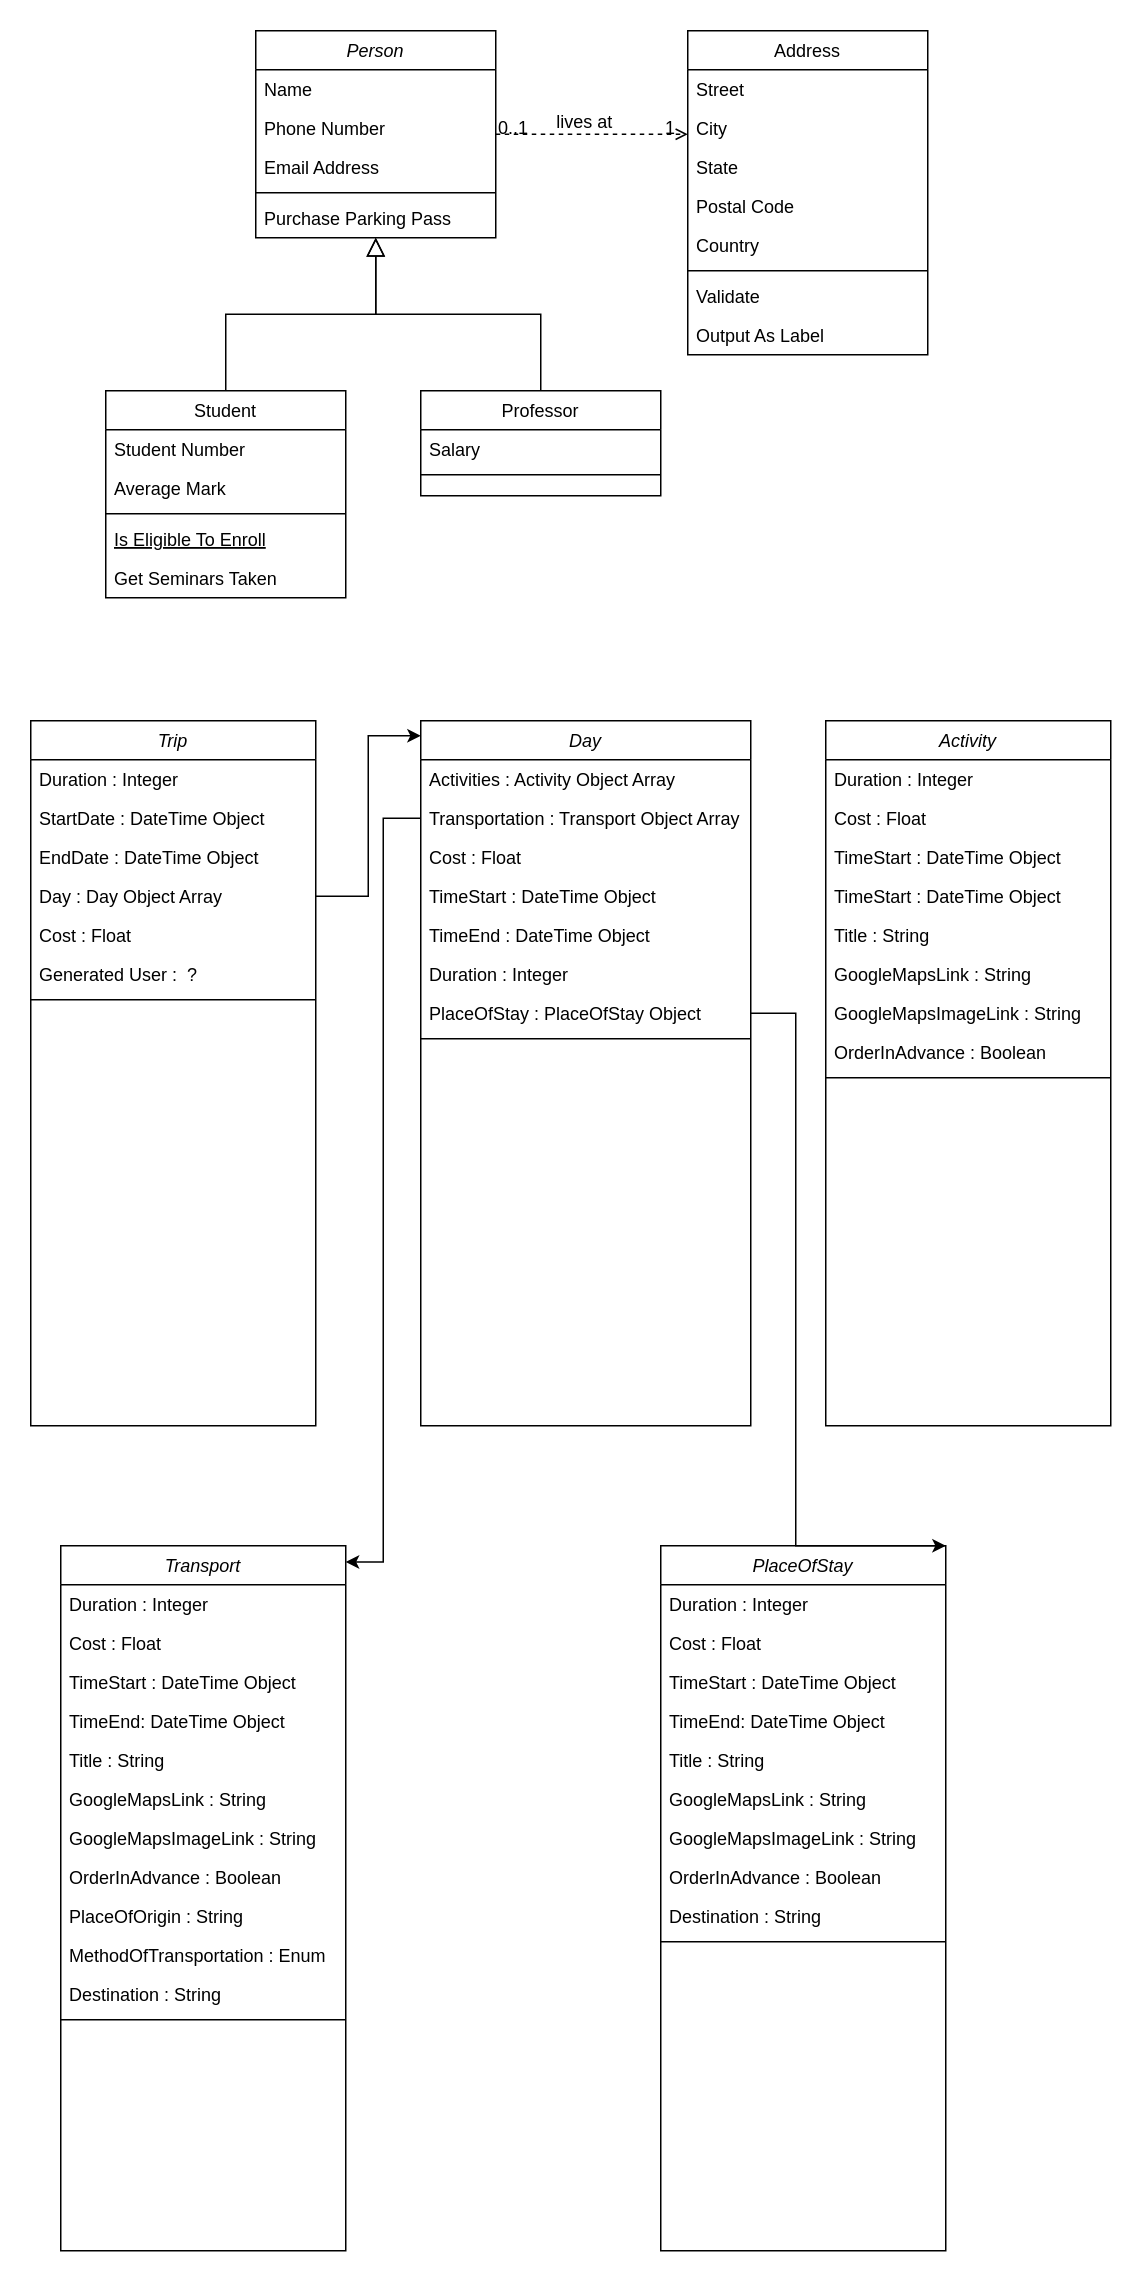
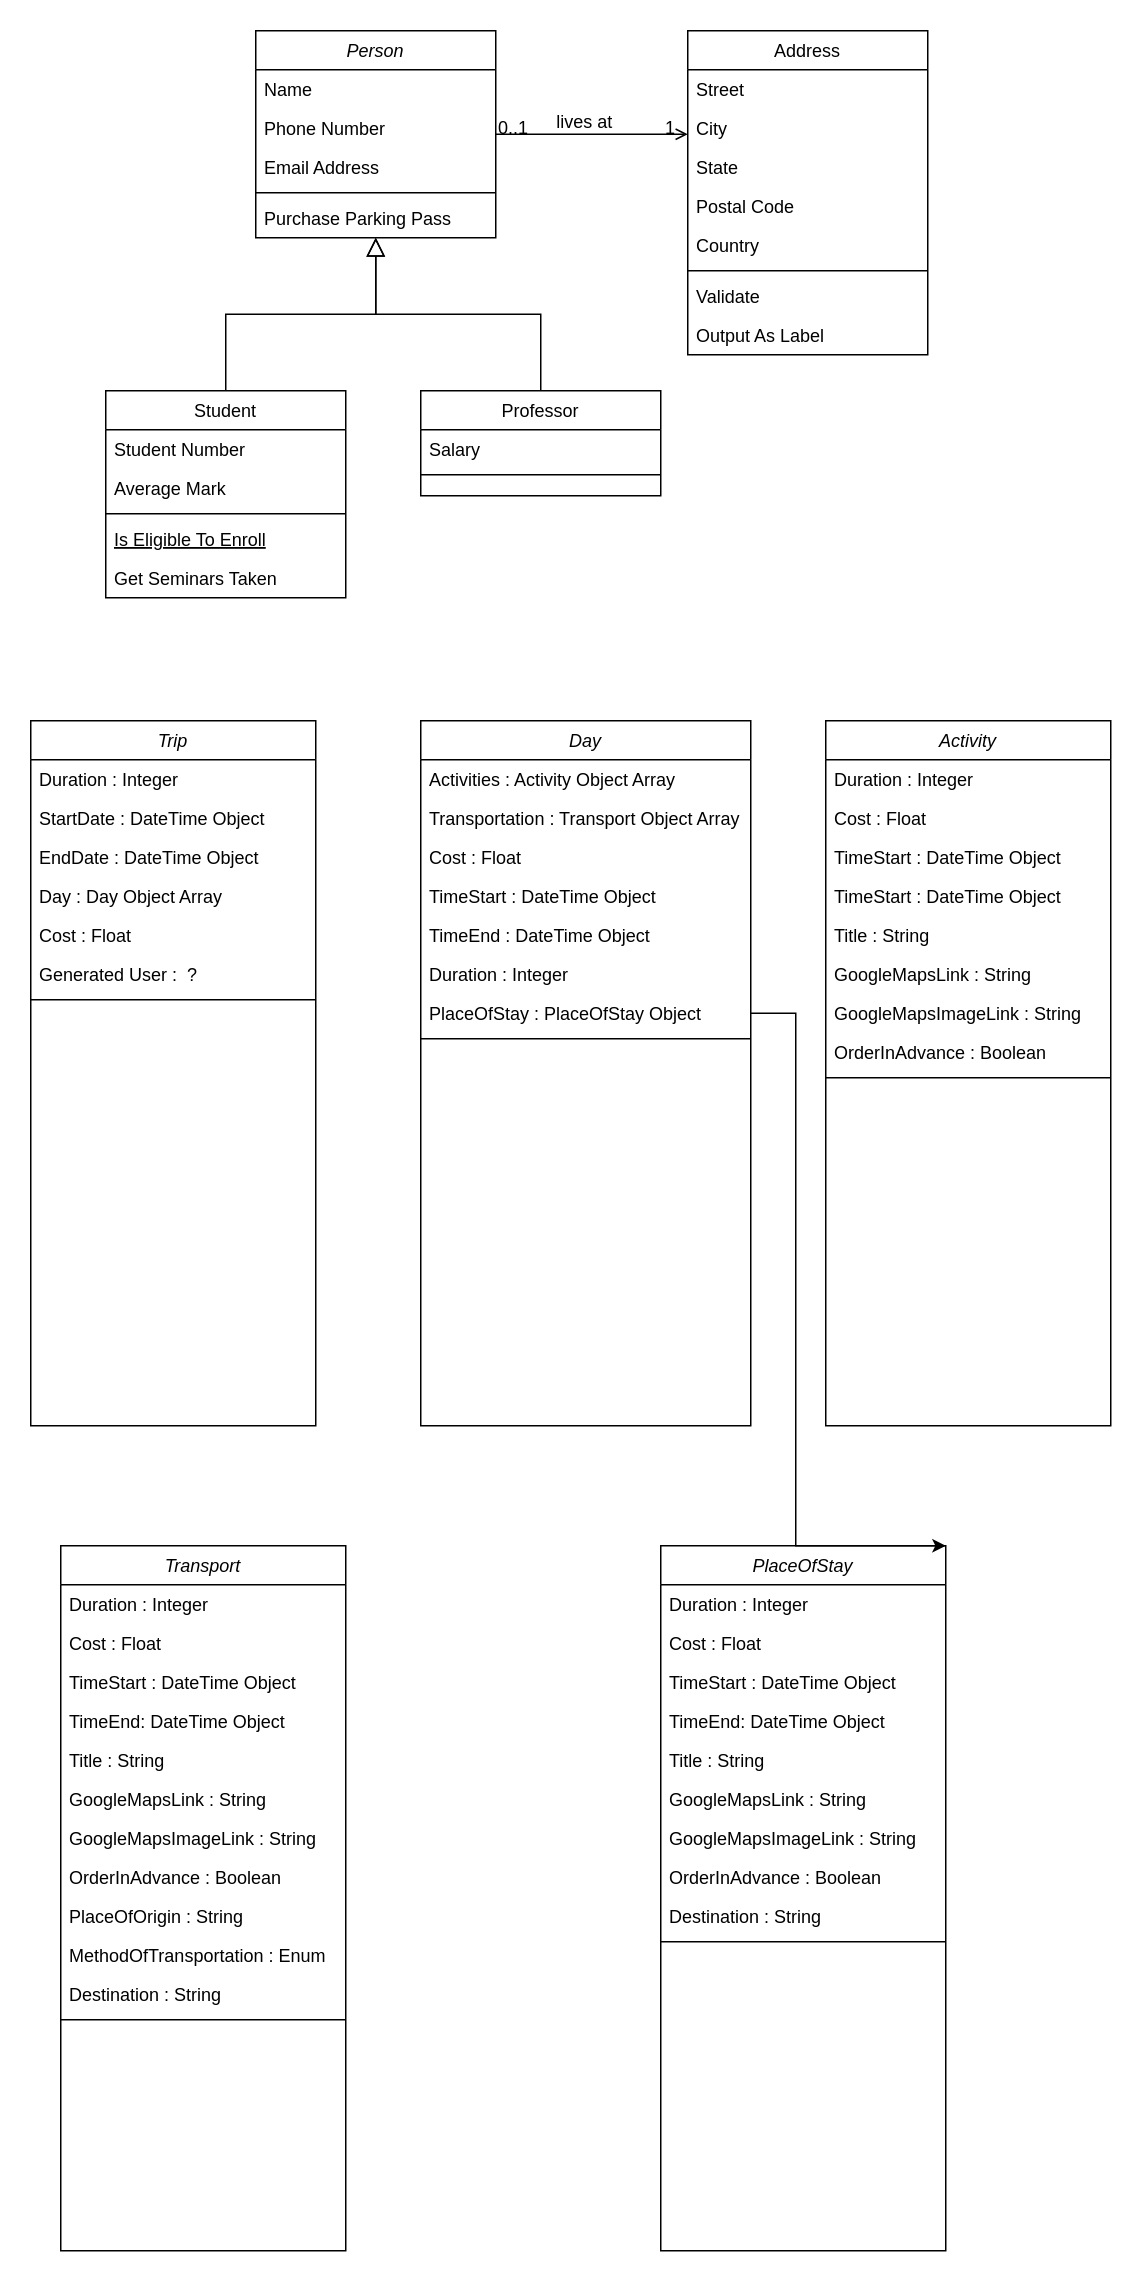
(591, 134) -> (591, 134)
(368, 821) -> none
(383, 1187) -> none
